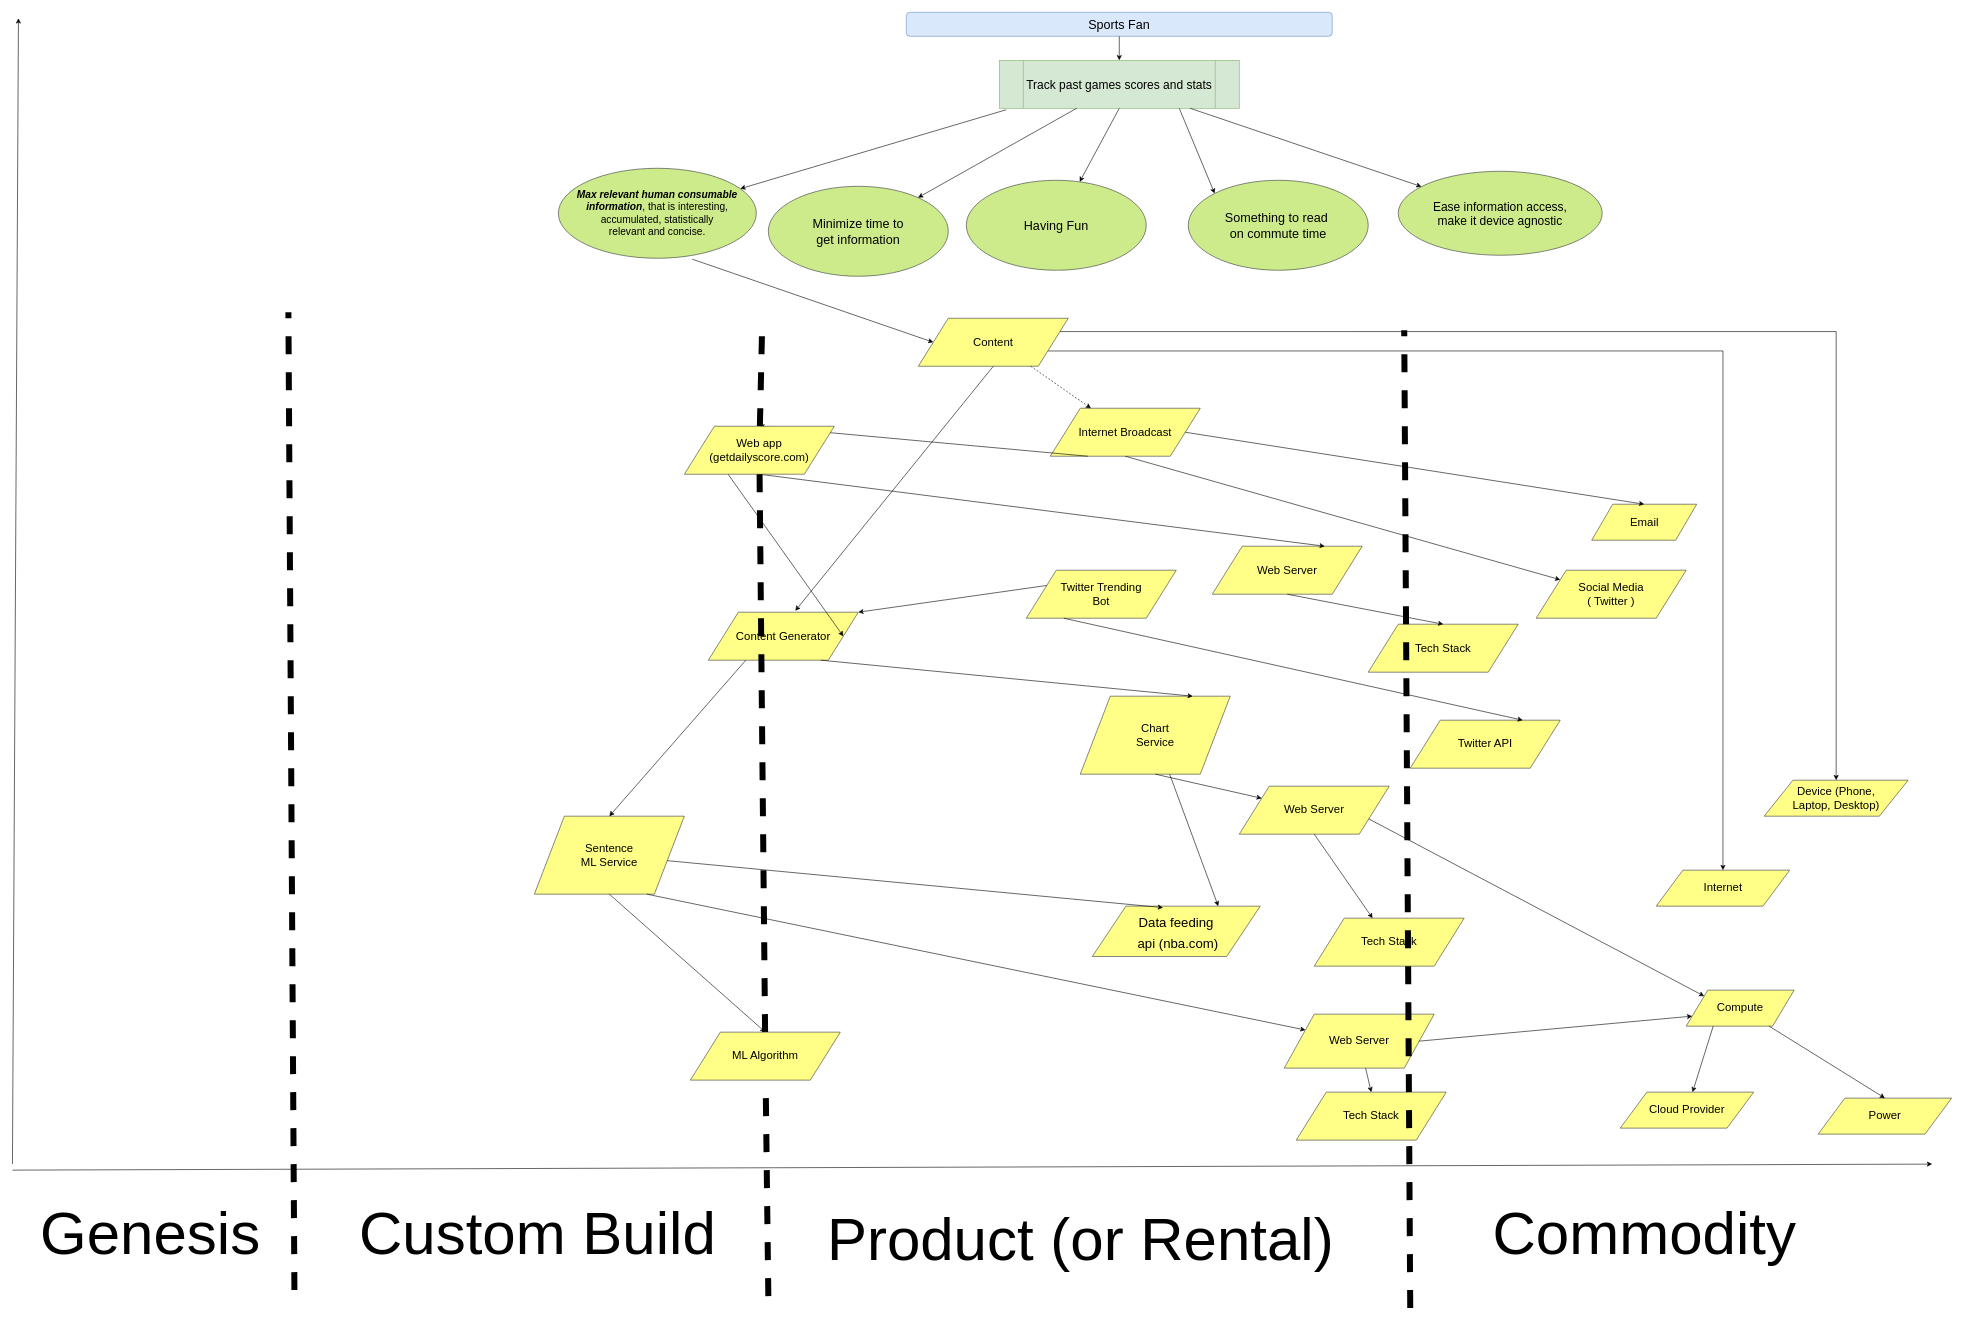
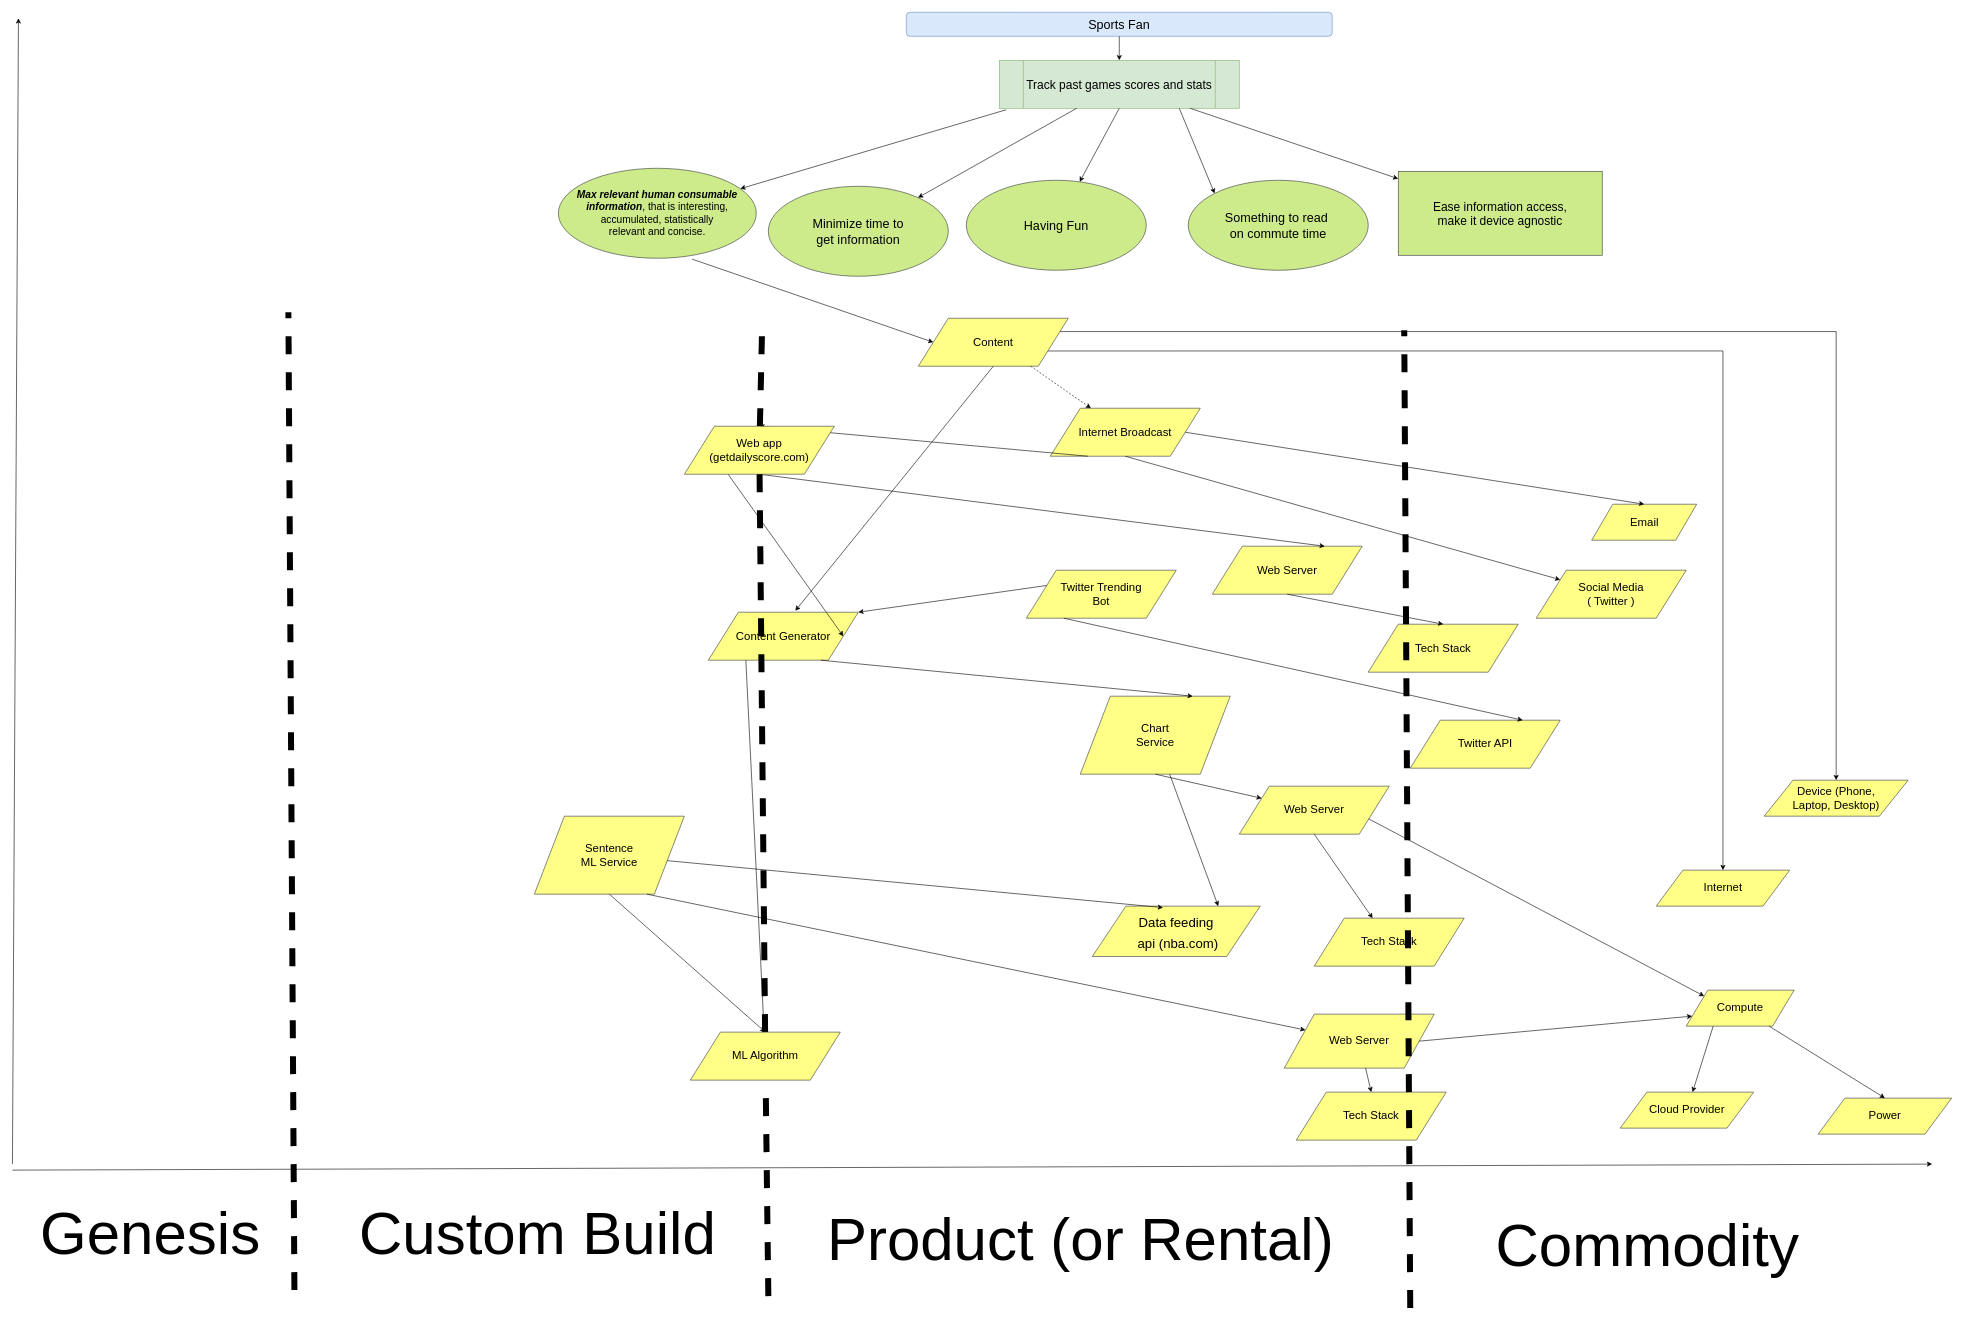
(1500, 213) -> (1500, 213)
(676, 740) -> (754, 821)
(1644, 1233) -> (1647, 1245)
